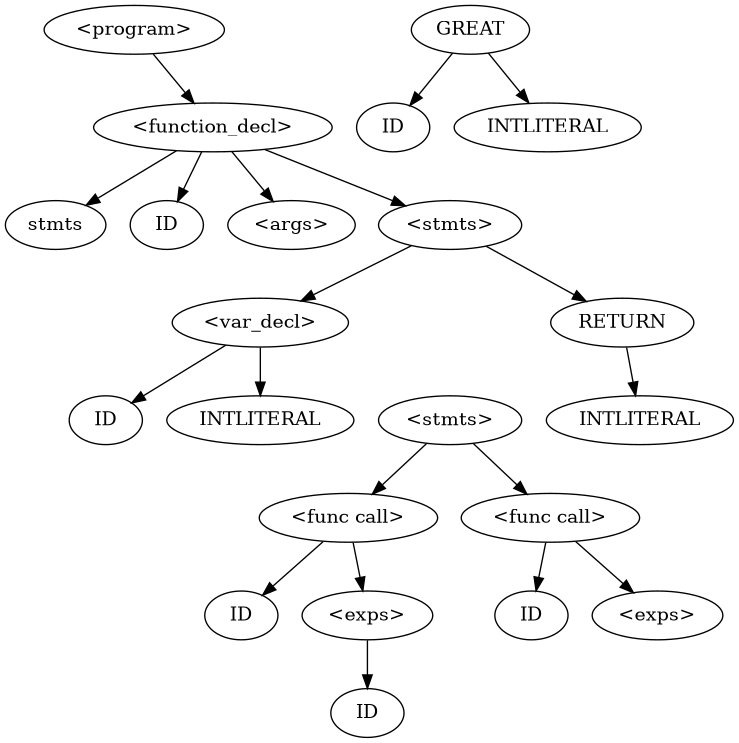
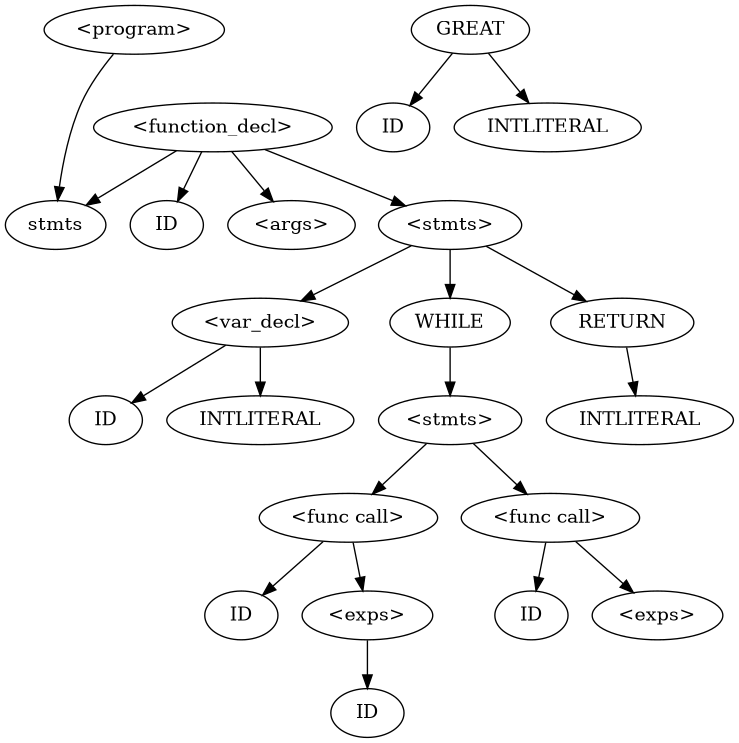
(169, 73) -> (76, 116)
none -> (450, 323)
